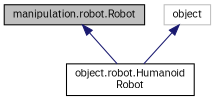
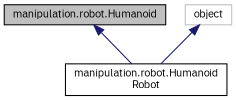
(74, 15) -> (85, 15)
(130, 80) -> (146, 80)
